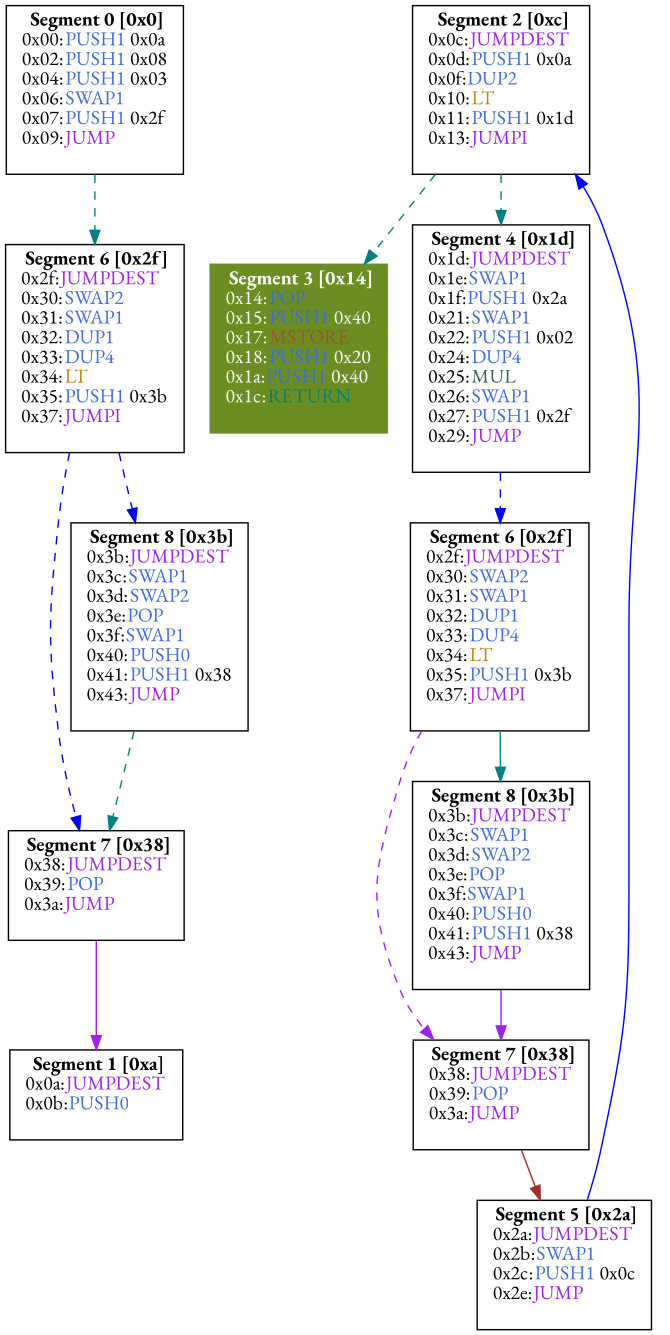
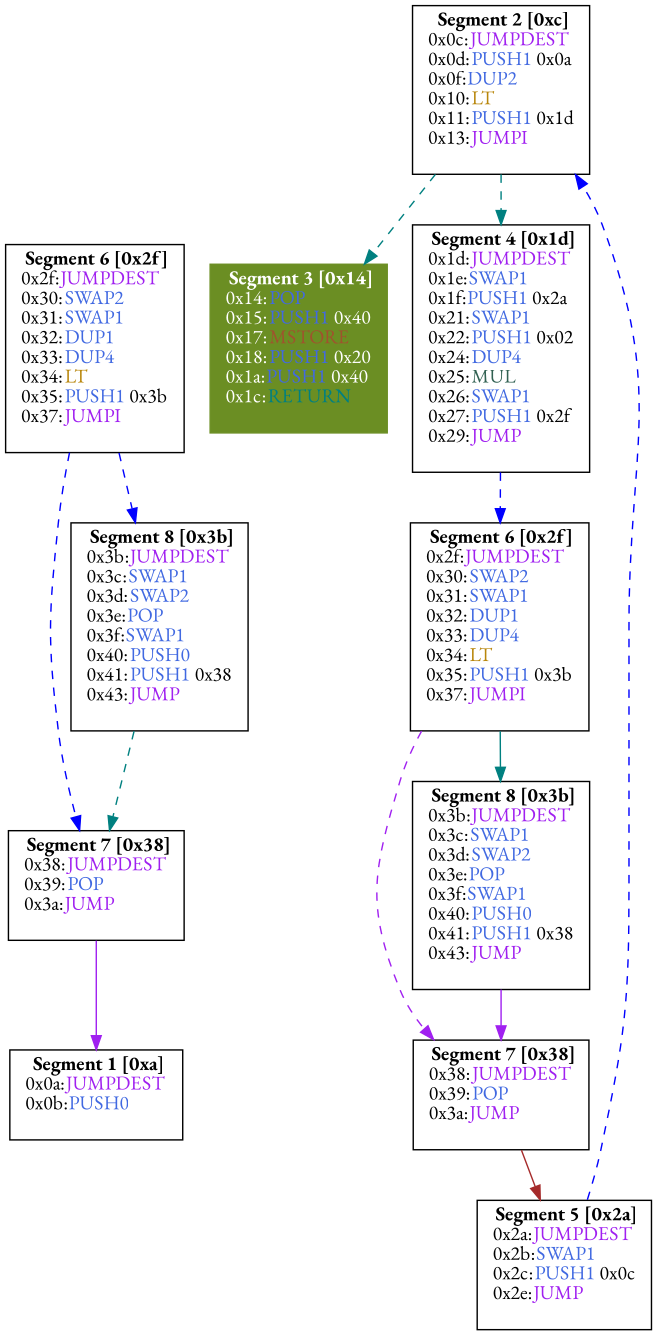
(95, 90) -> none
(629, 691) -> (629, 691)
